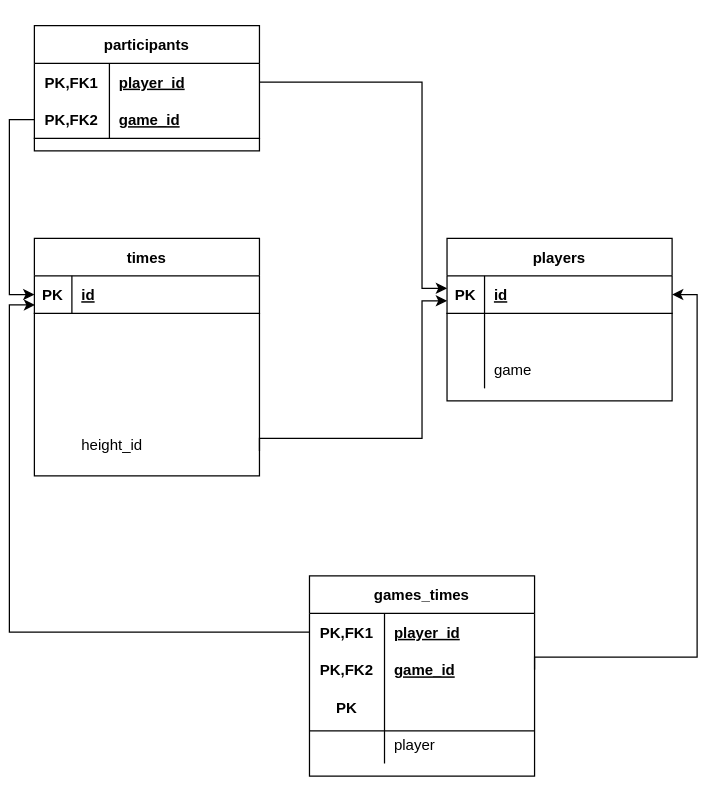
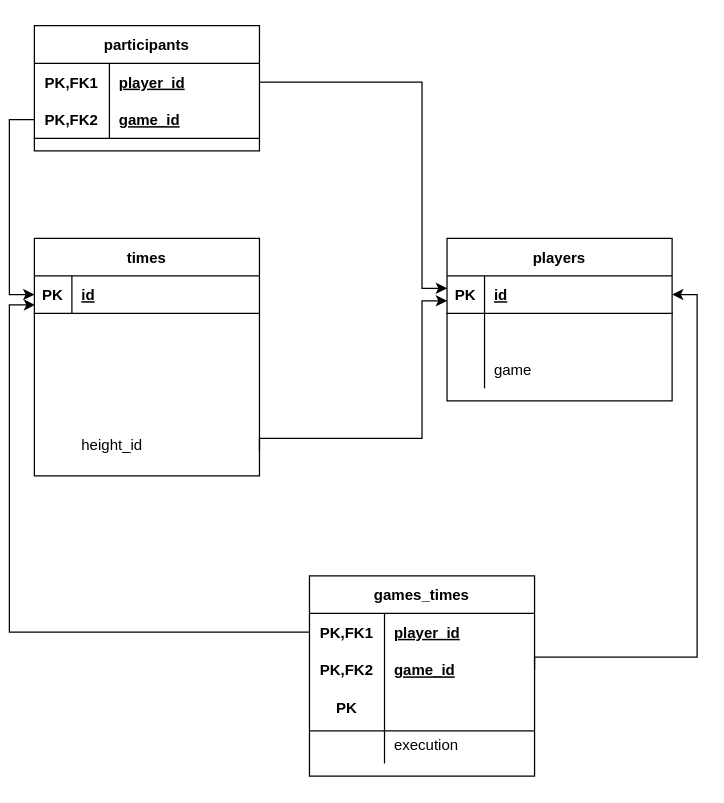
(417, 745) -> (430, 745)
